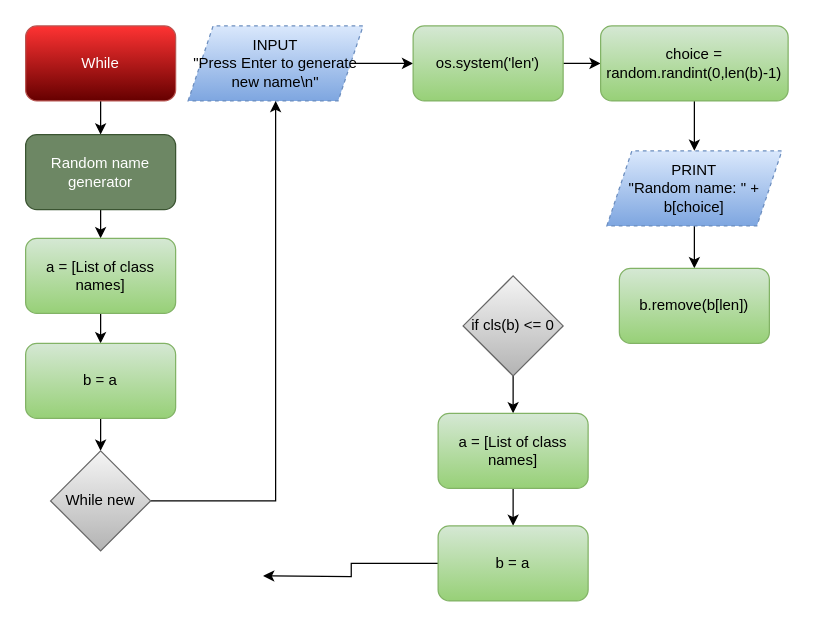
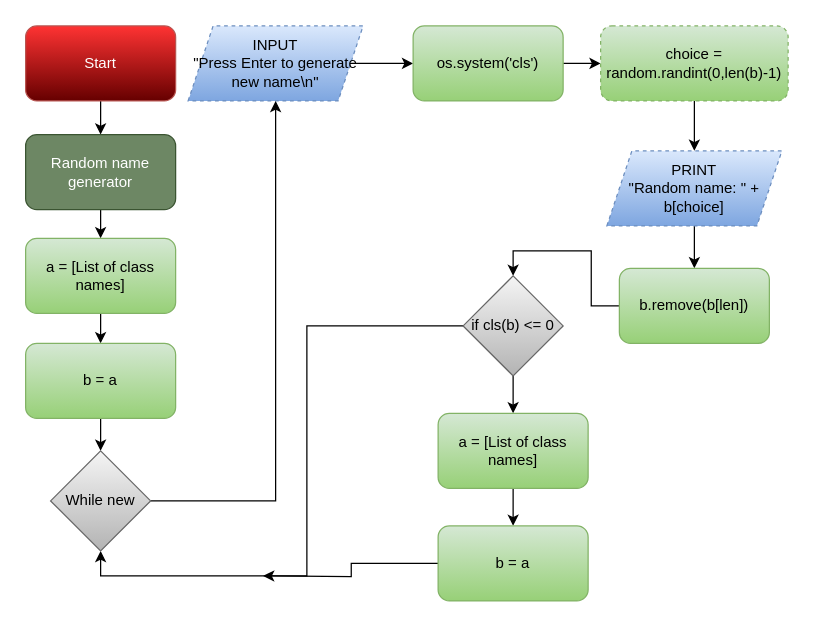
(101, 63) -> (101, 63)
(488, 63) -> (488, 63)
(694, 63) -> (694, 63)
none -> (585, 251)
none -> (307, 371)
